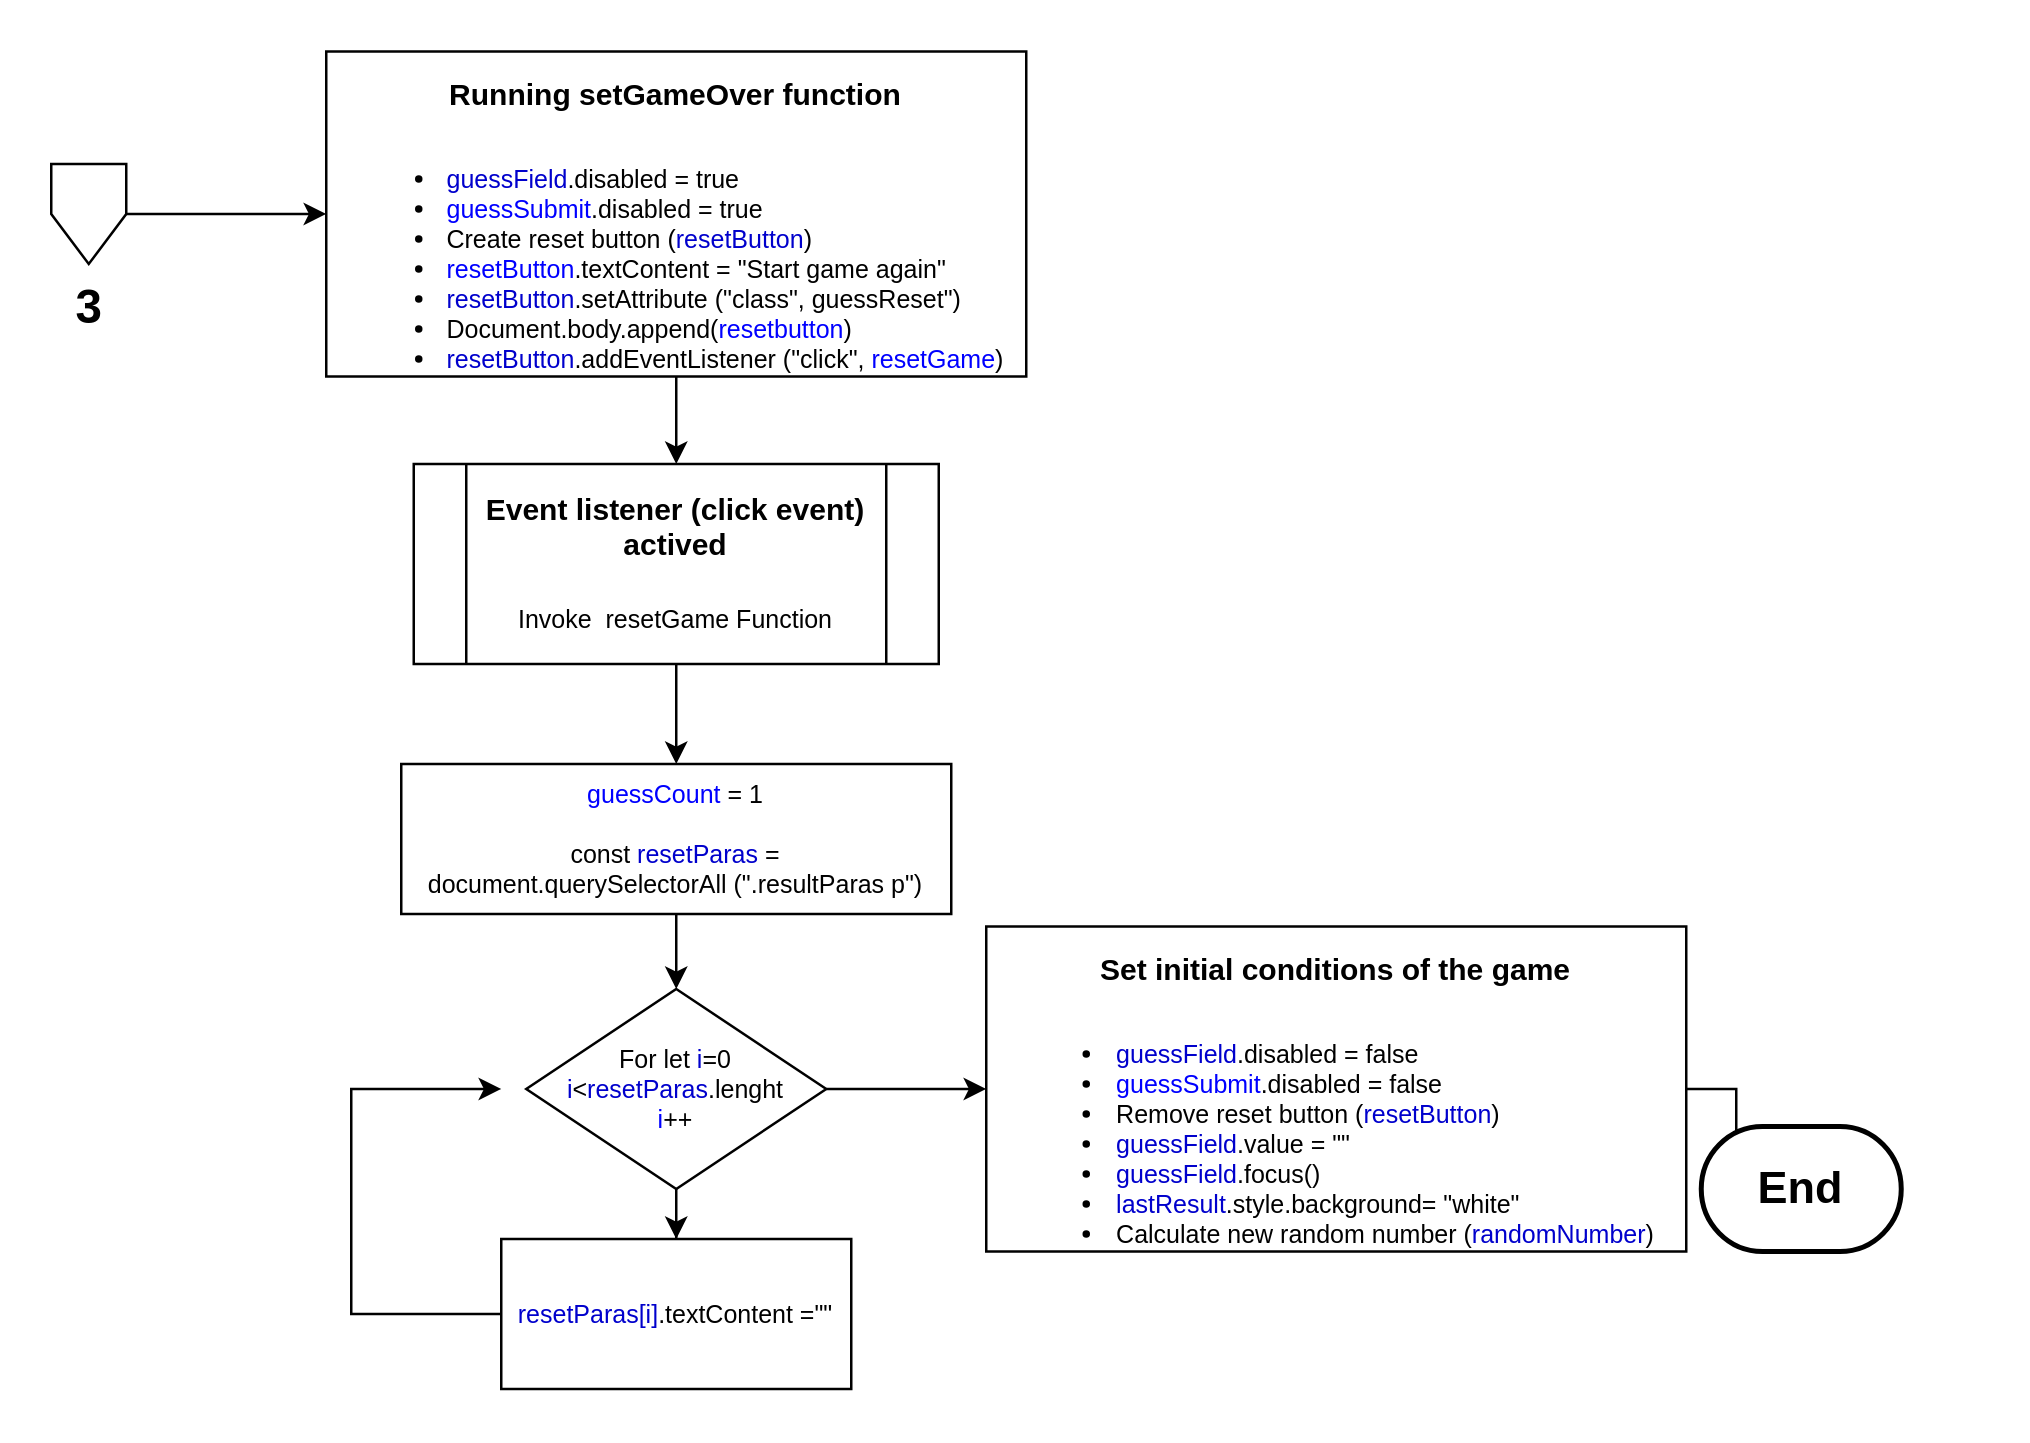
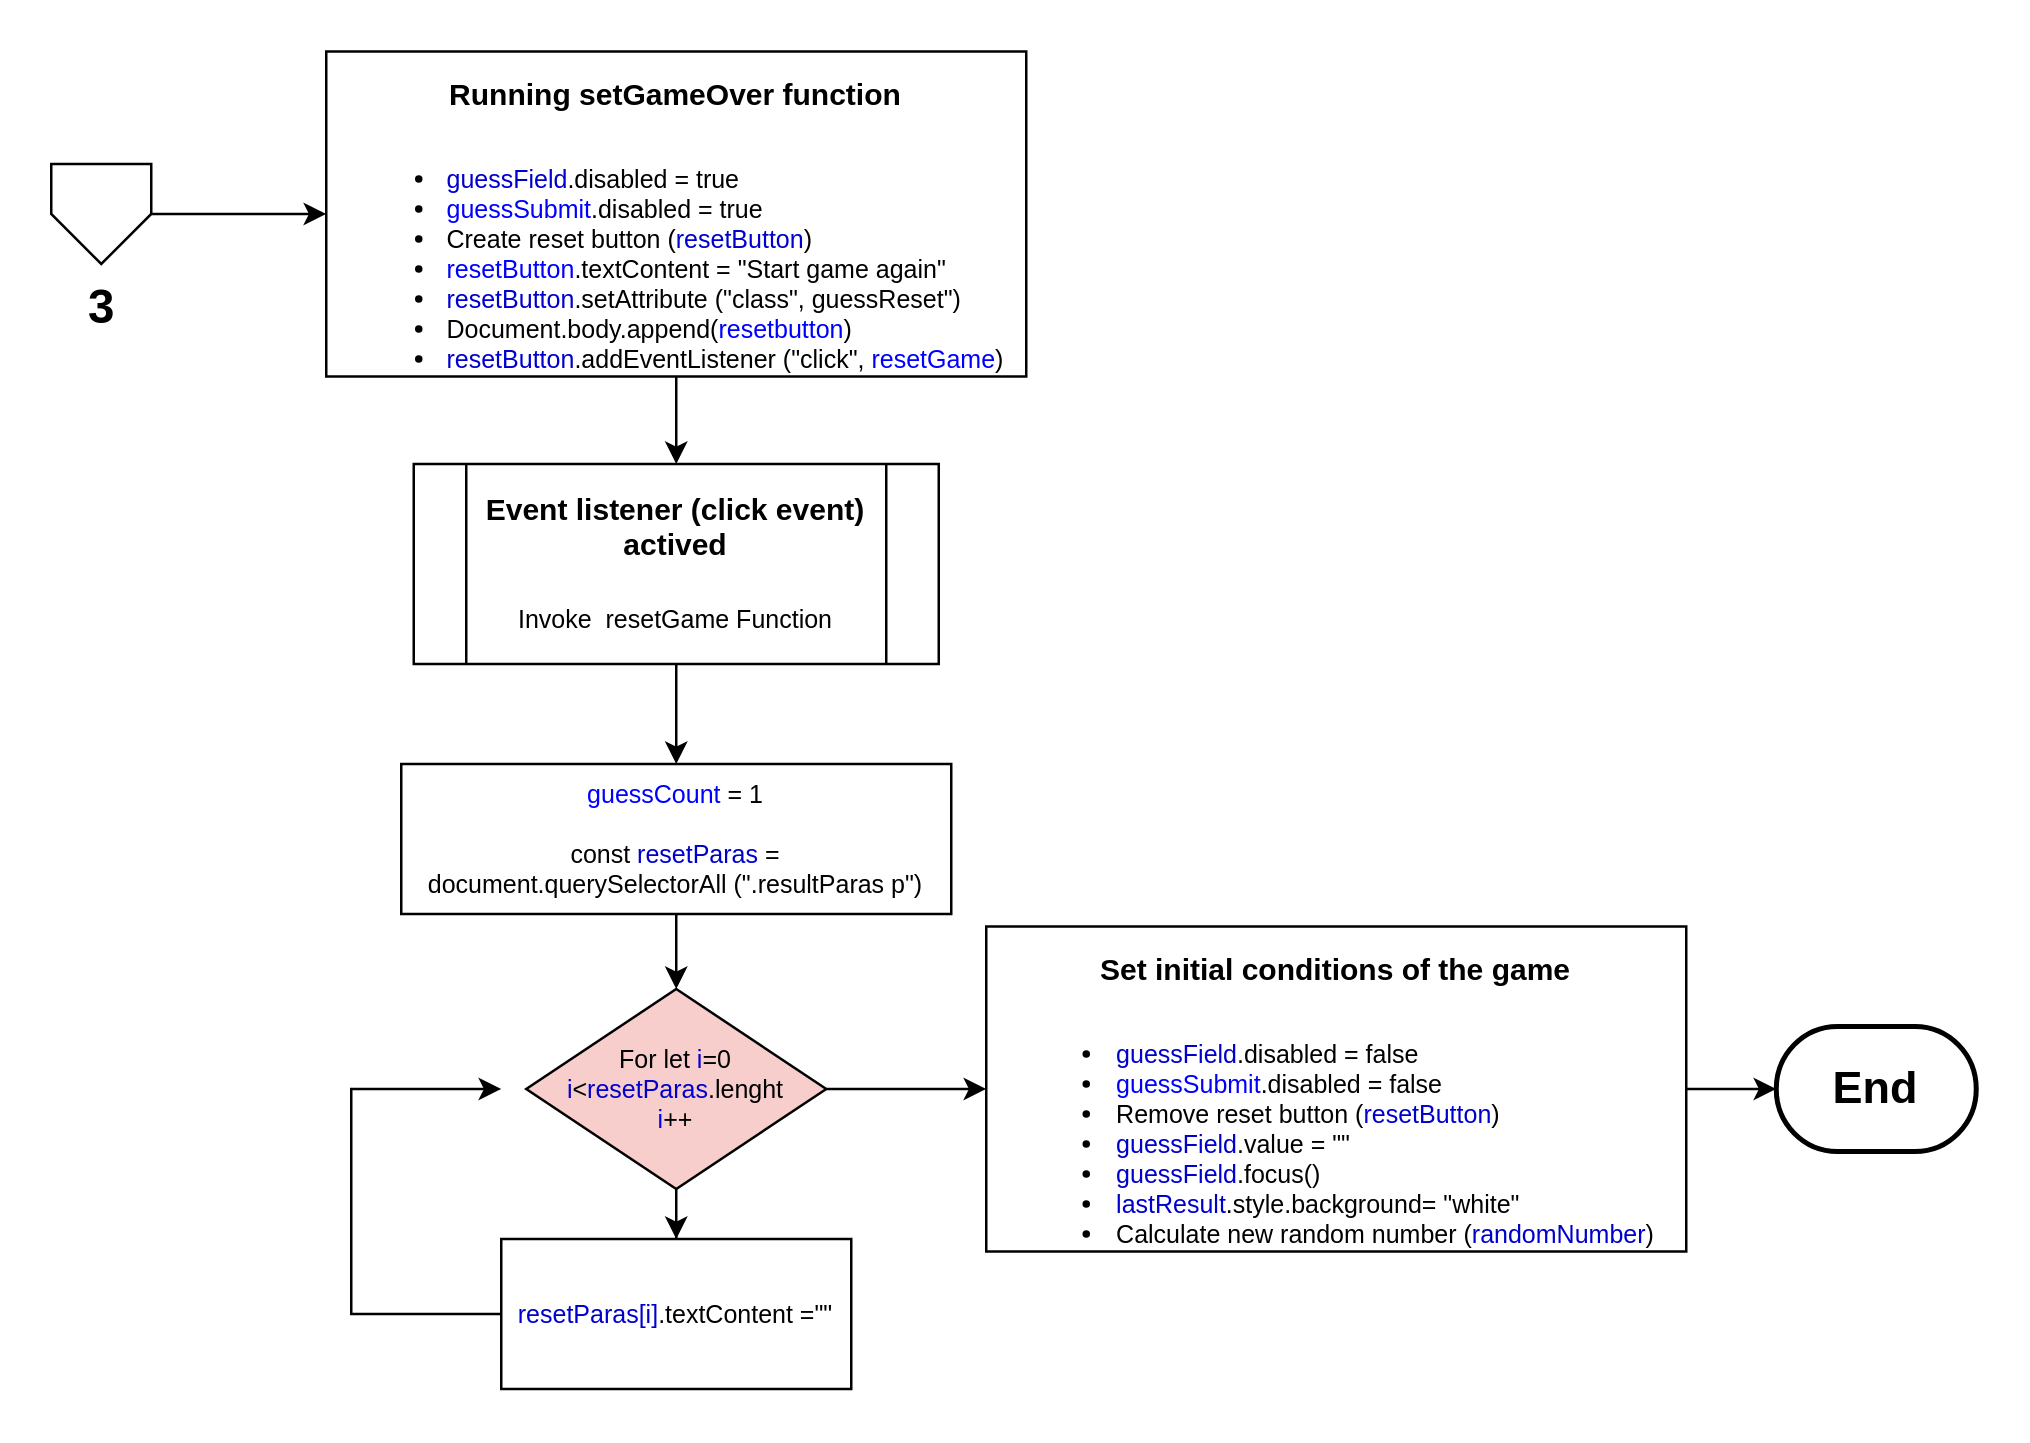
(89, 214) -> (101, 214)
(676, 1089) -> (676, 1089)
(1801, 1189) -> (1876, 1089)
